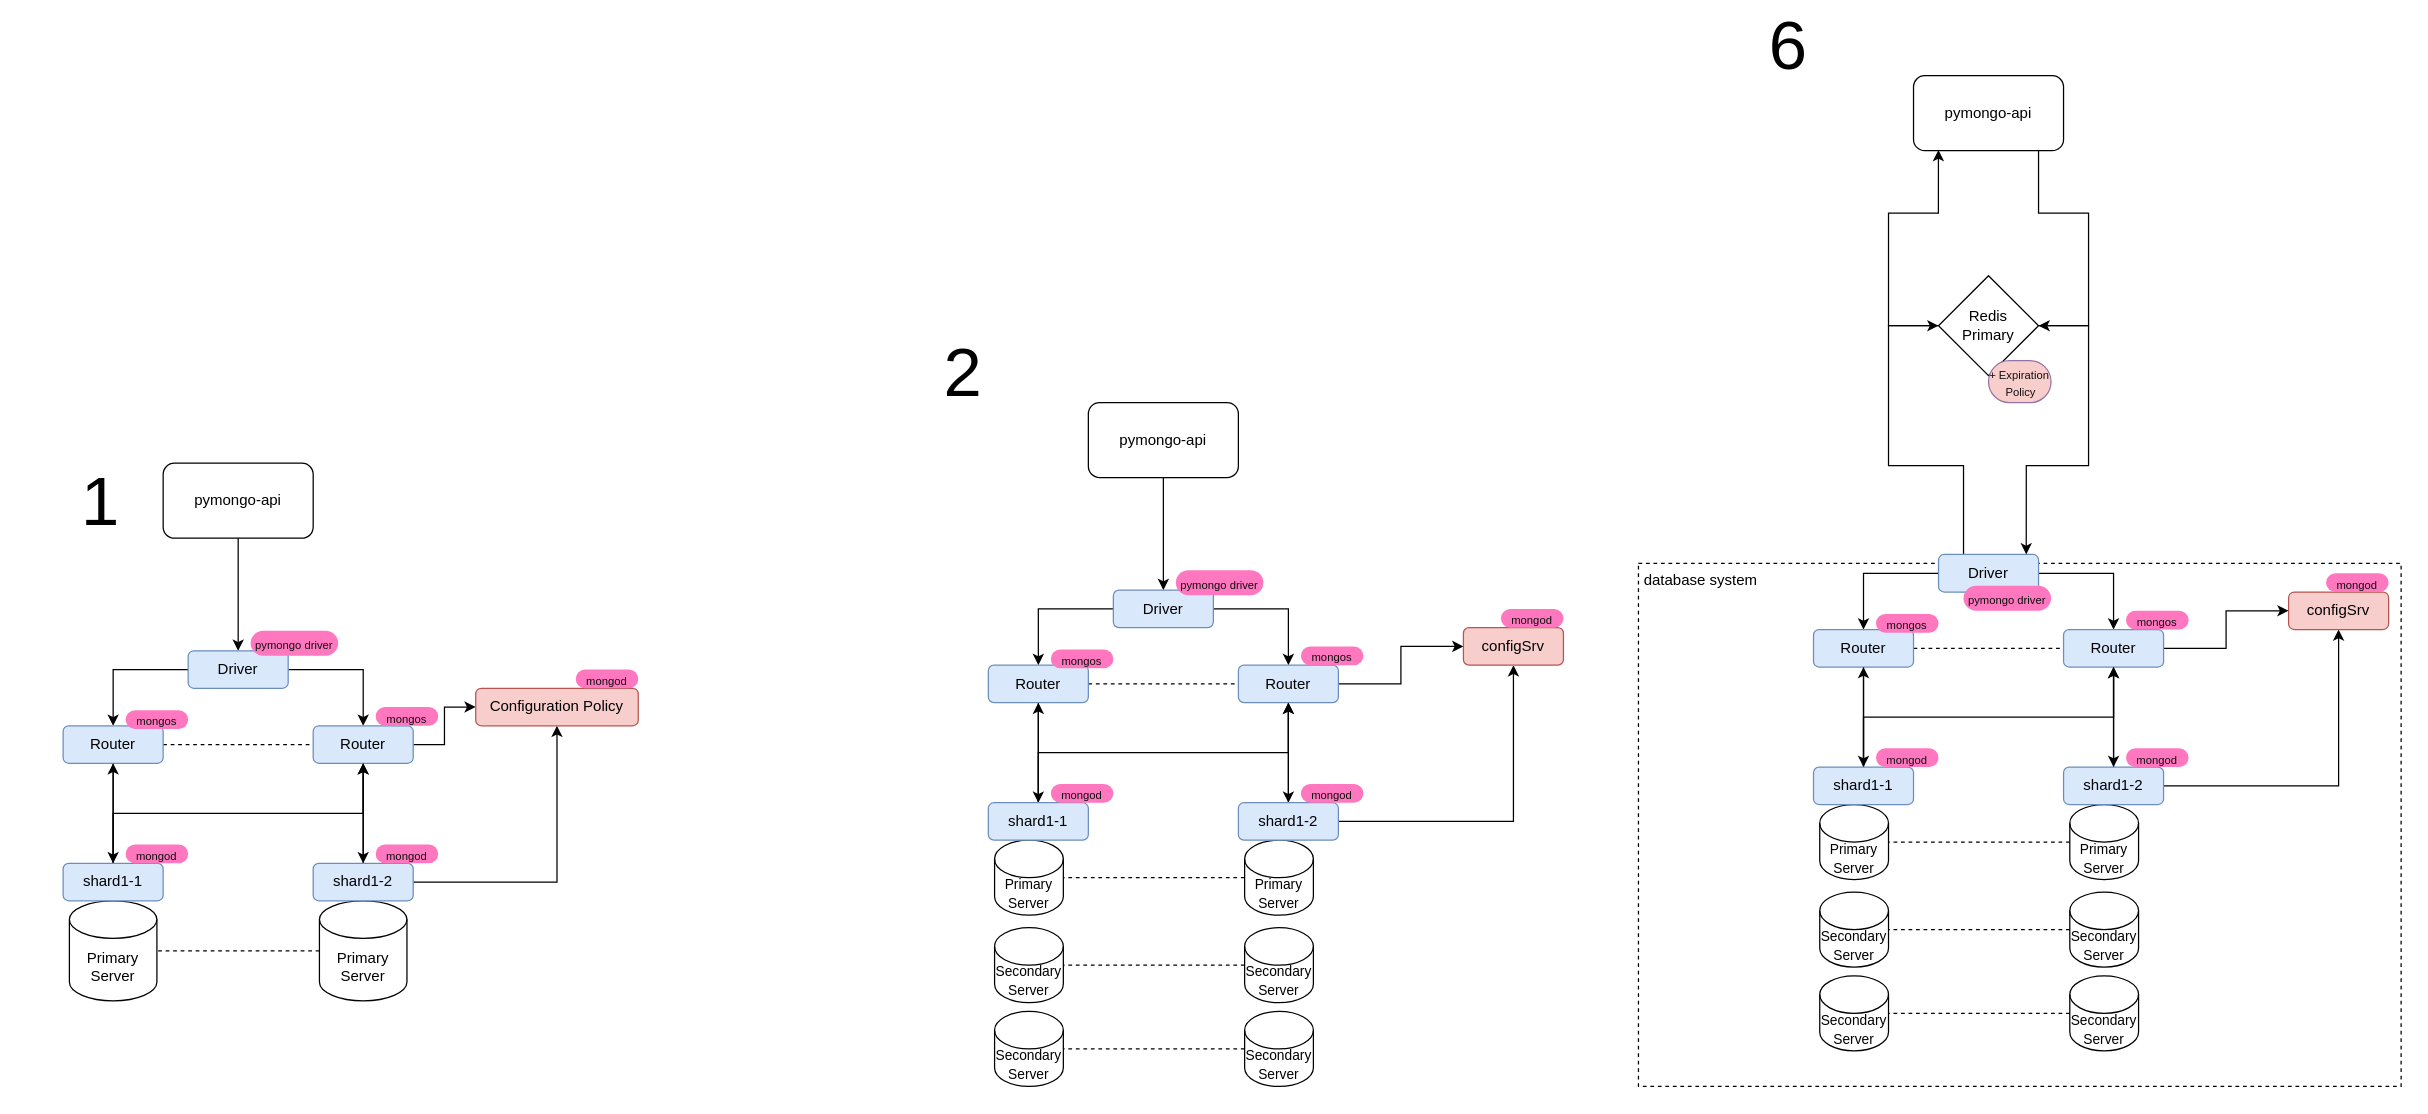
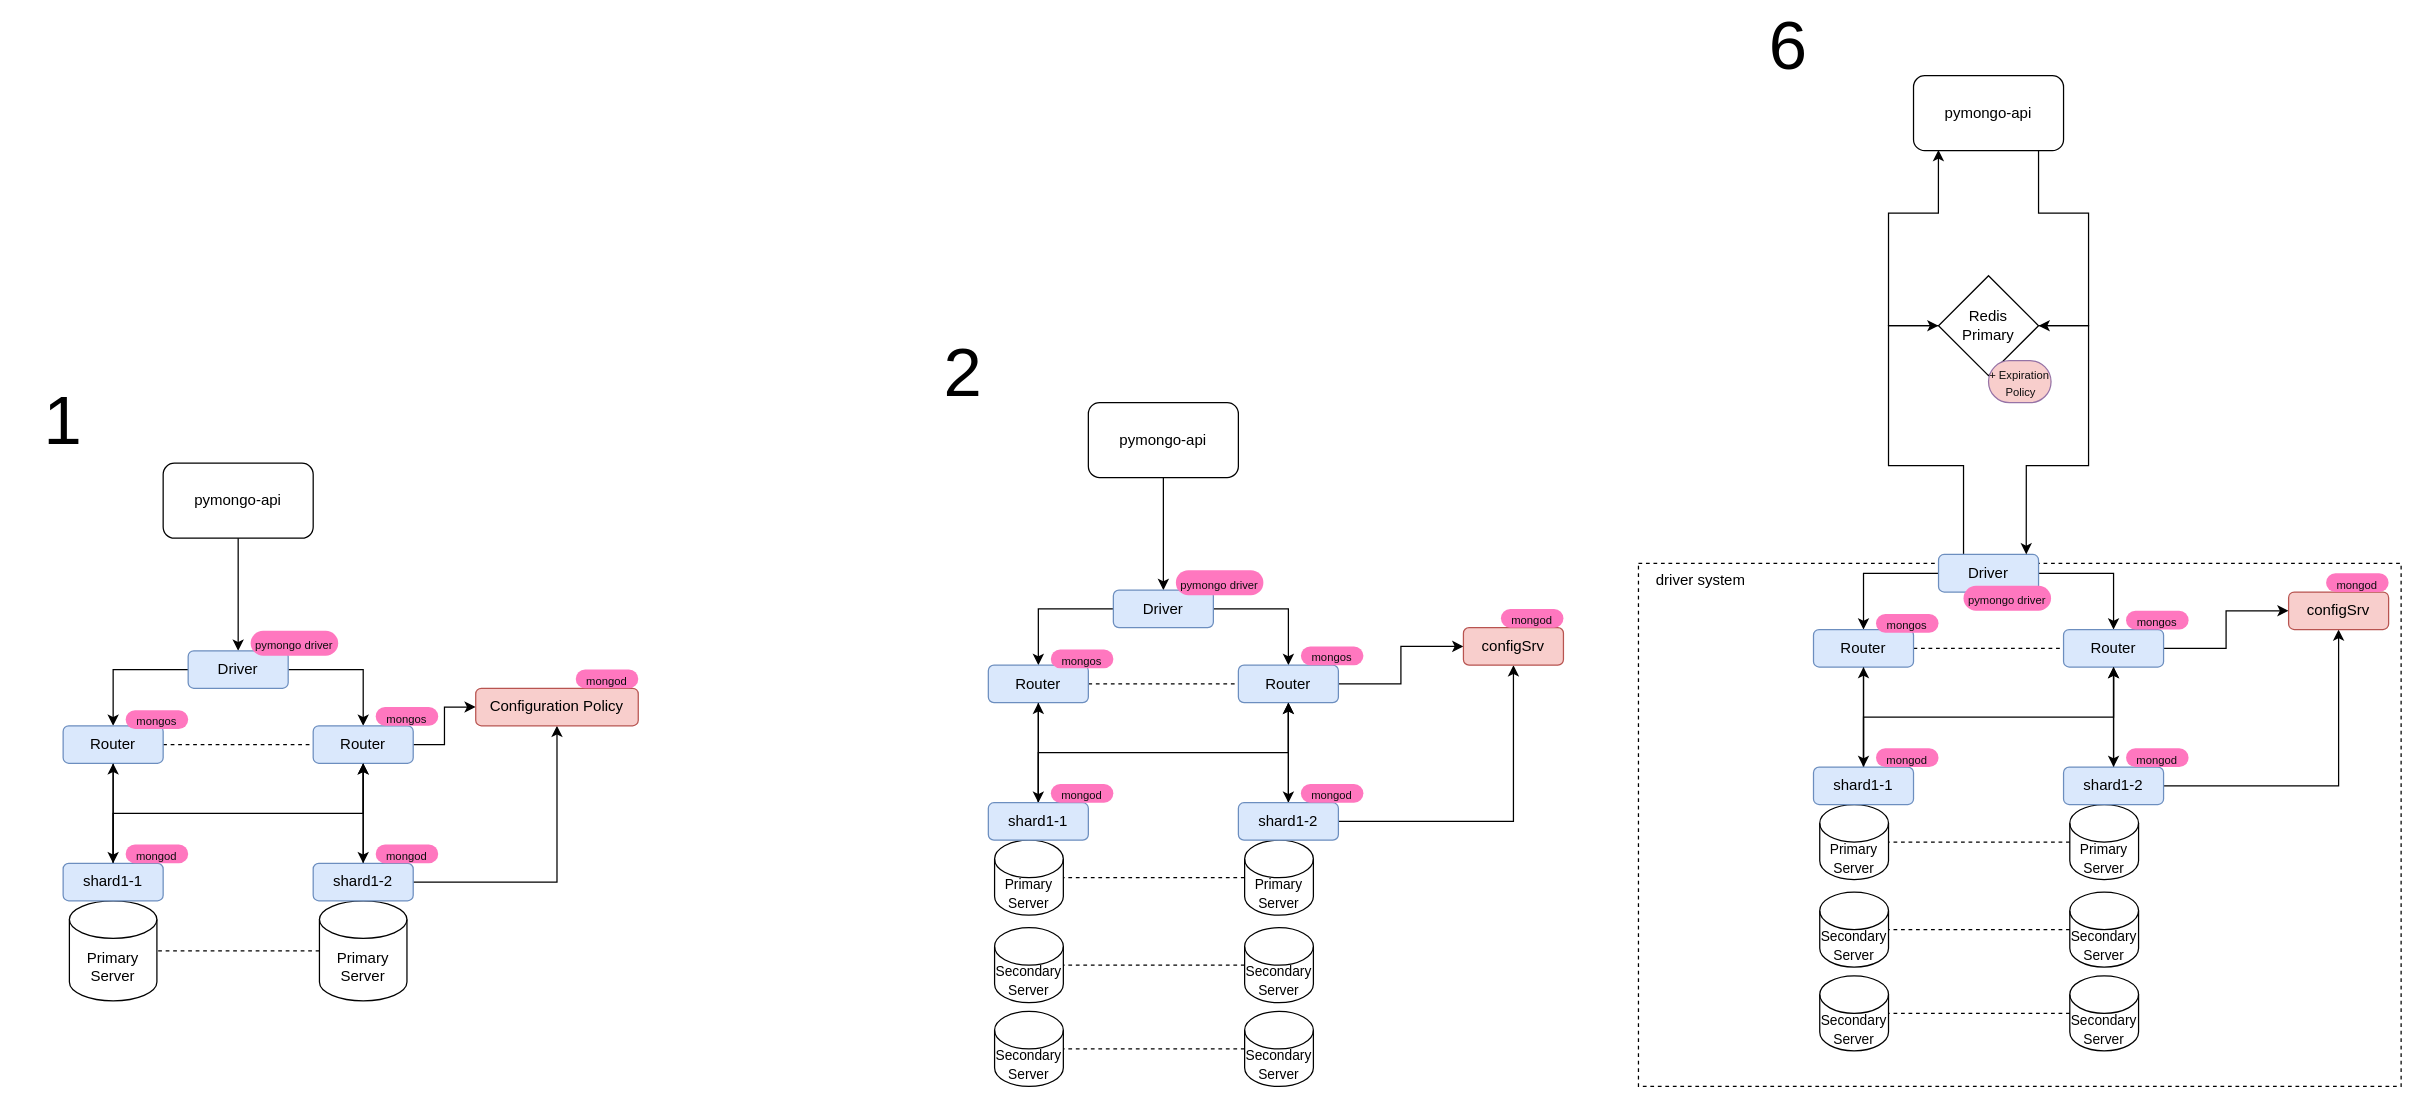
(101, 501) -> (63, 419)
(1701, 581) -> (1701, 581)
